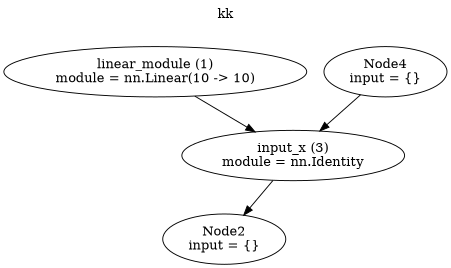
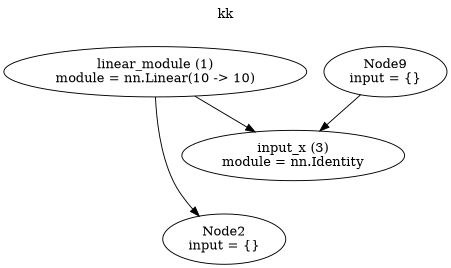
(385, 72) -> (385, 72)
(261, 194) -> (164, 157)
